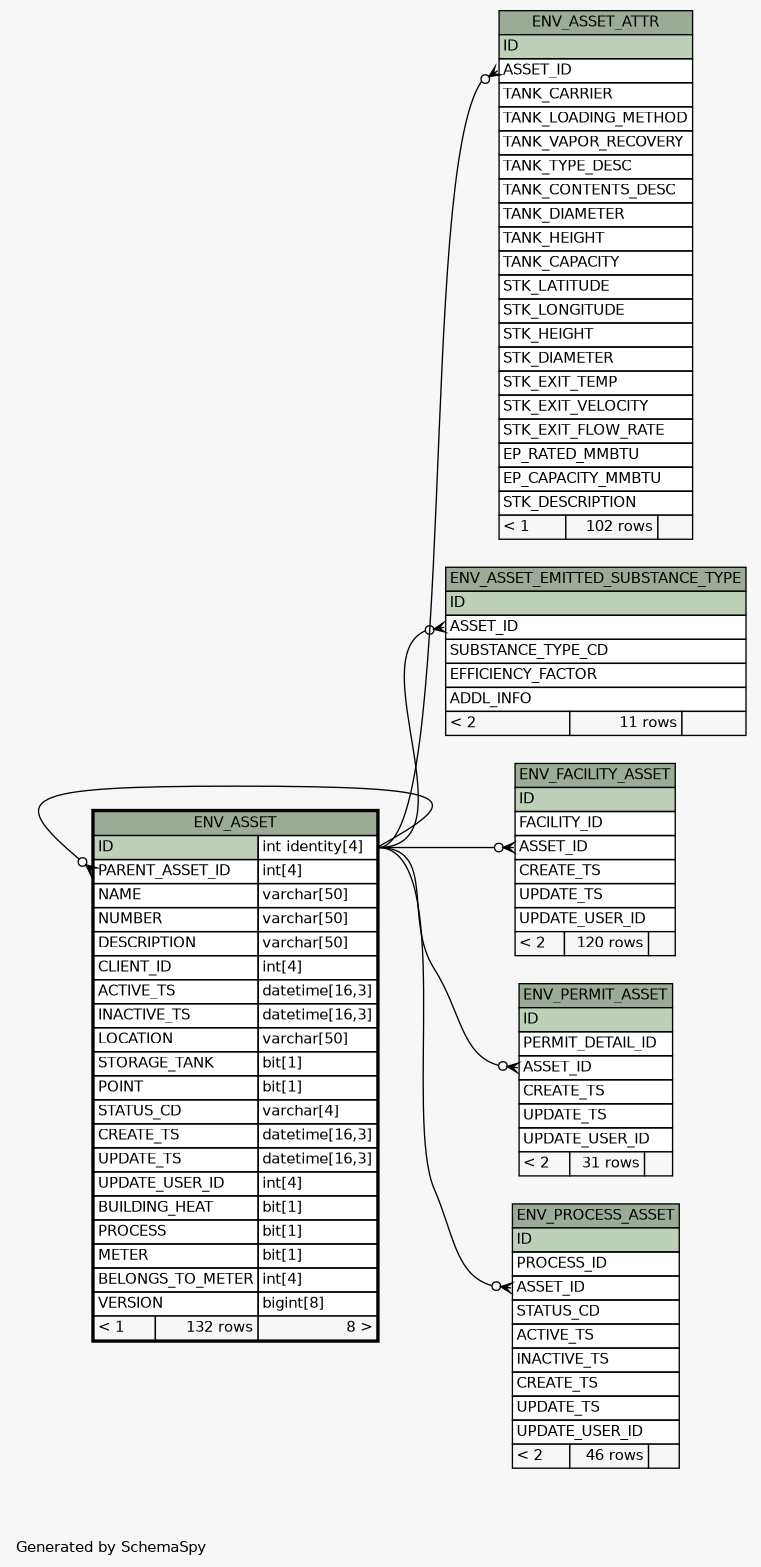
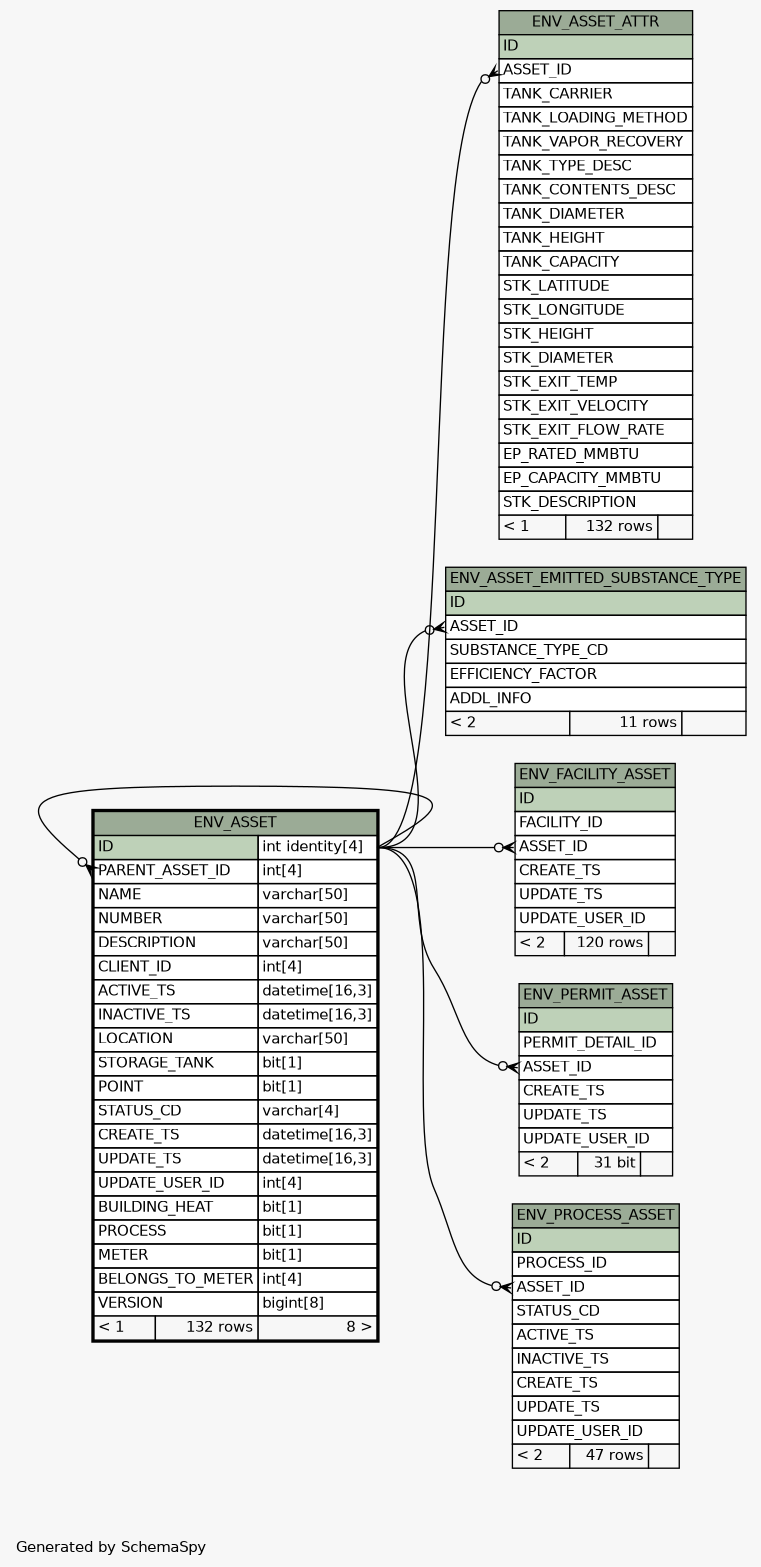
(620, 527) -> (620, 527)
(611, 1163) -> (615, 1163)
(615, 1456) -> (615, 1456)
